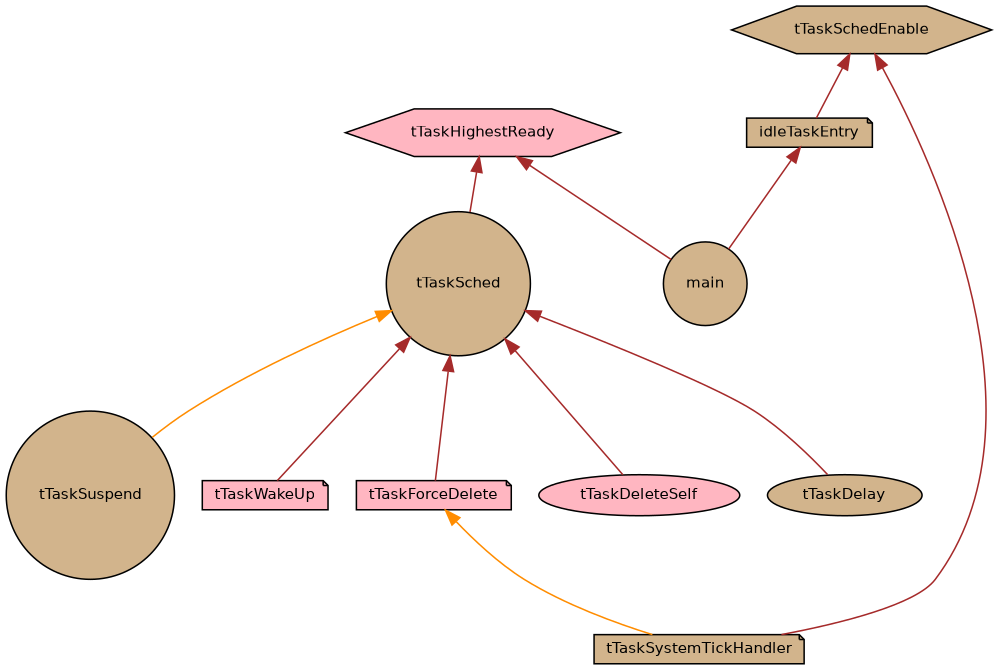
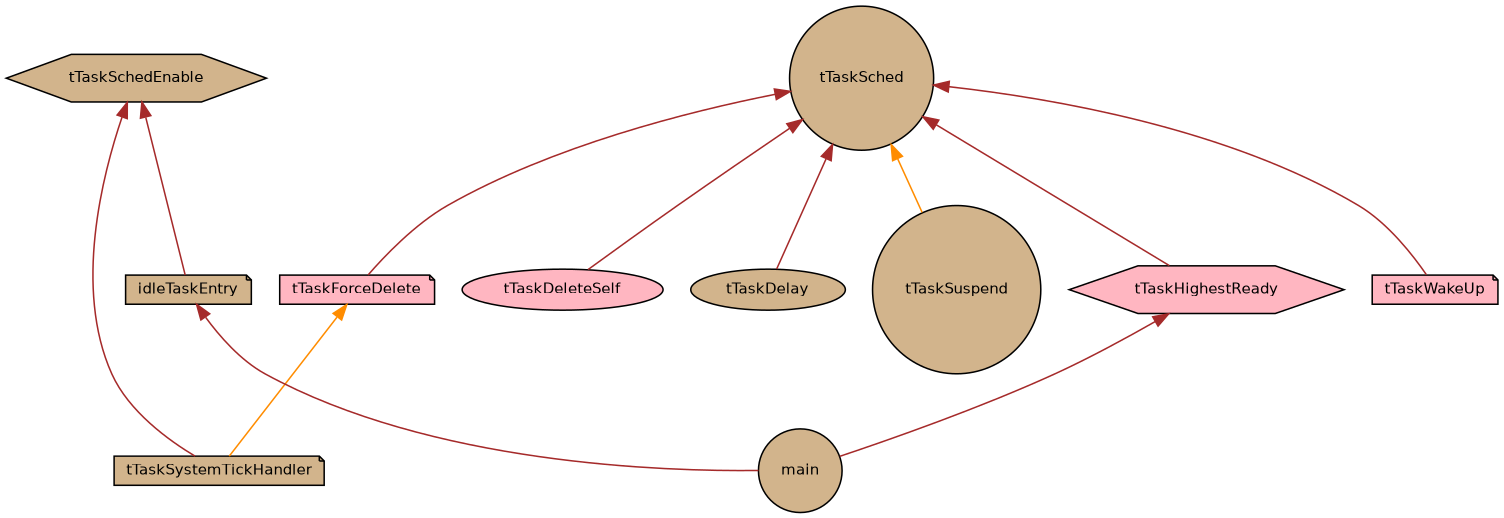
(473, 192) -> (1053, 195)
